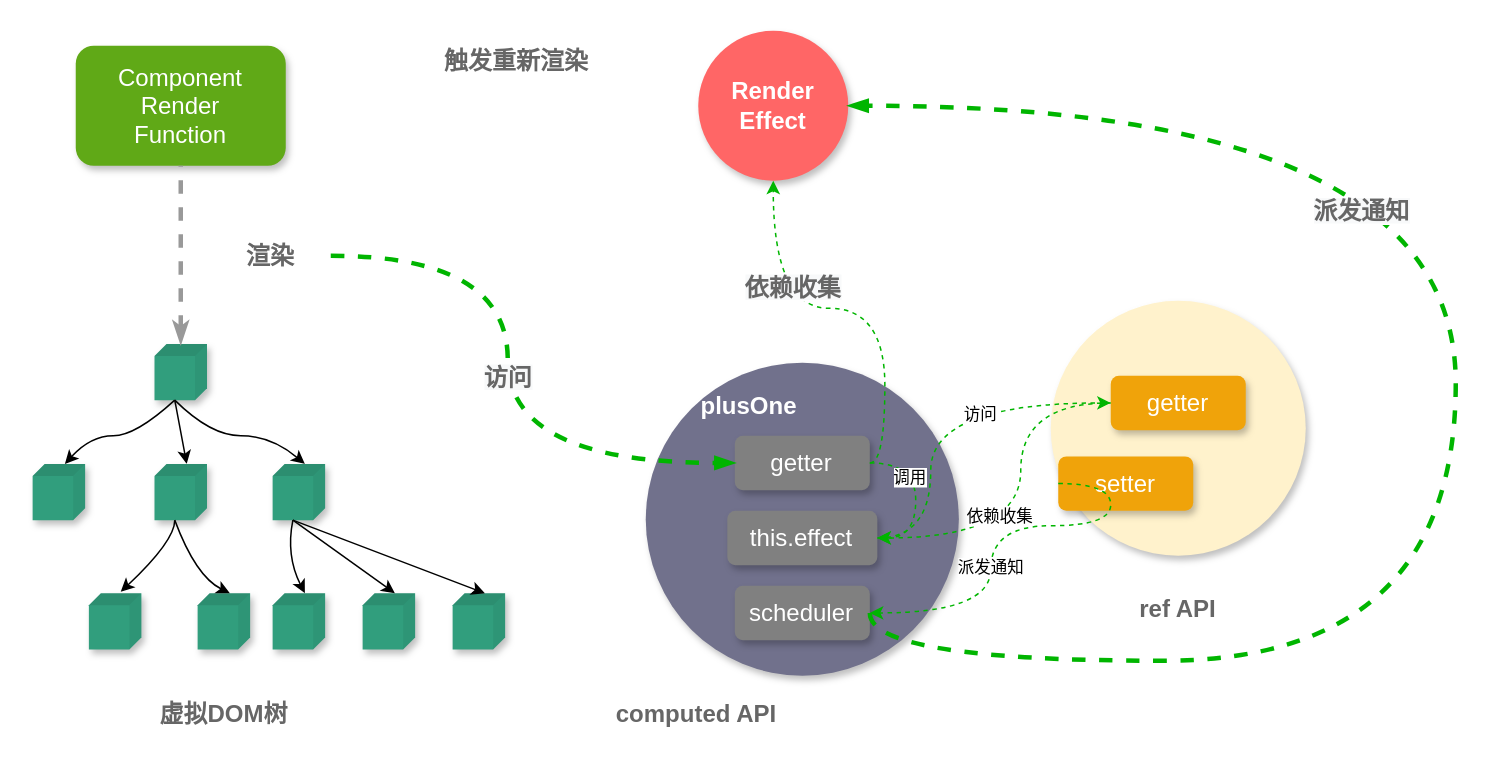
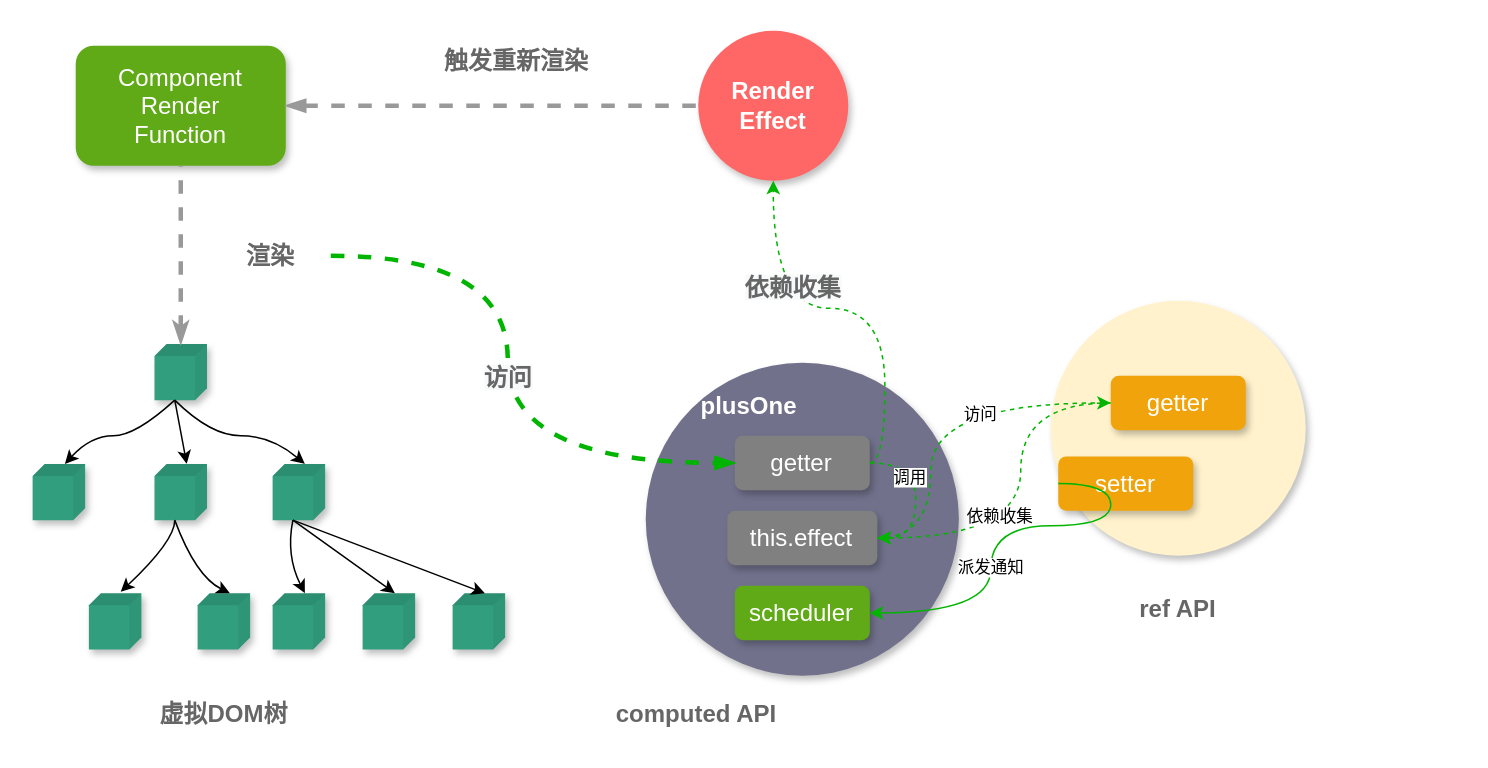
none -> (337, 106)
(1362, 206) -> none
(1075, 525) -> (1075, 525)
(802, 613) -> (802, 613)
